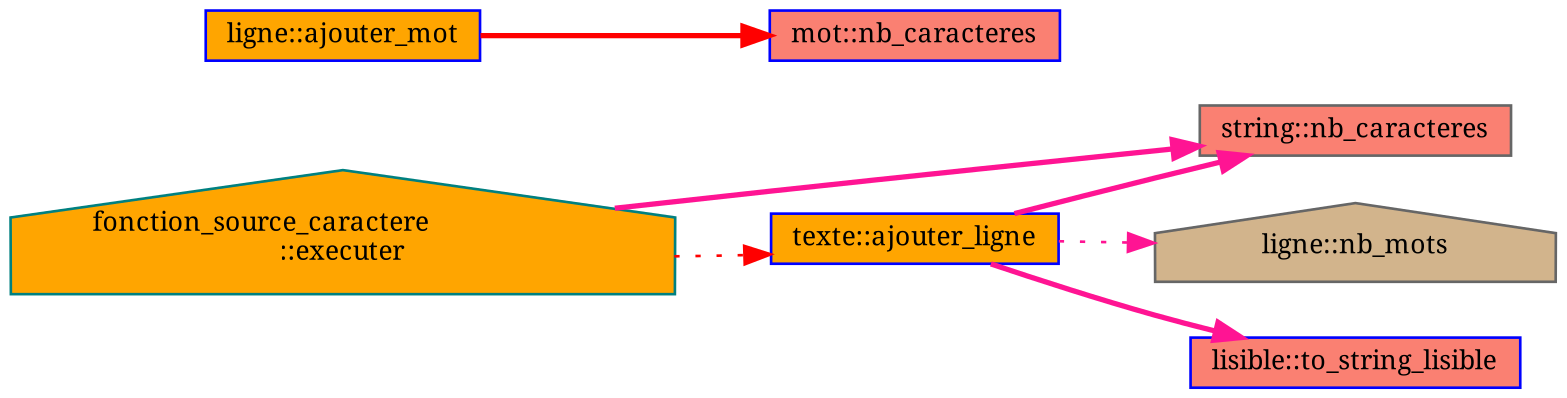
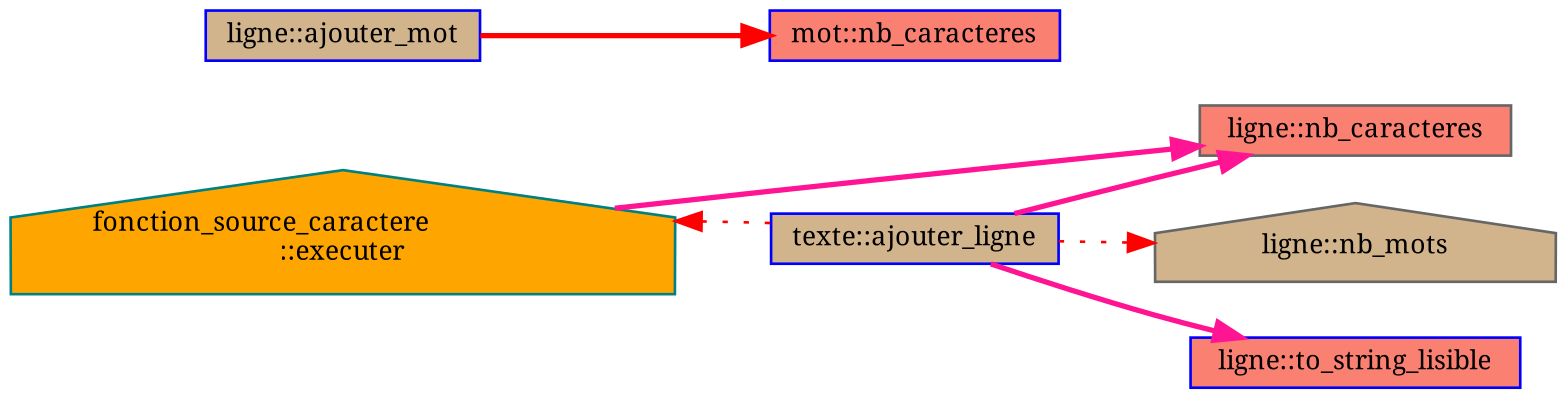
(343, 36) -> (343, 36)
(1355, 131) -> (1355, 131)
(915, 239) -> (915, 239)
(1093, 242) -> (1093, 242)
(709, 256) -> (736, 222)
(1355, 363) -> (1355, 363)
